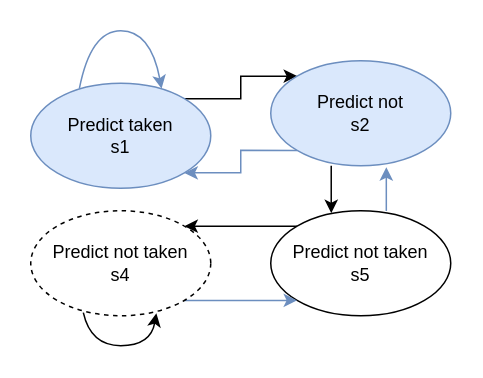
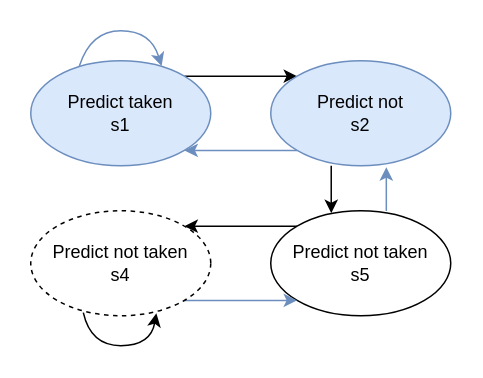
(121, 136) -> (121, 113)
